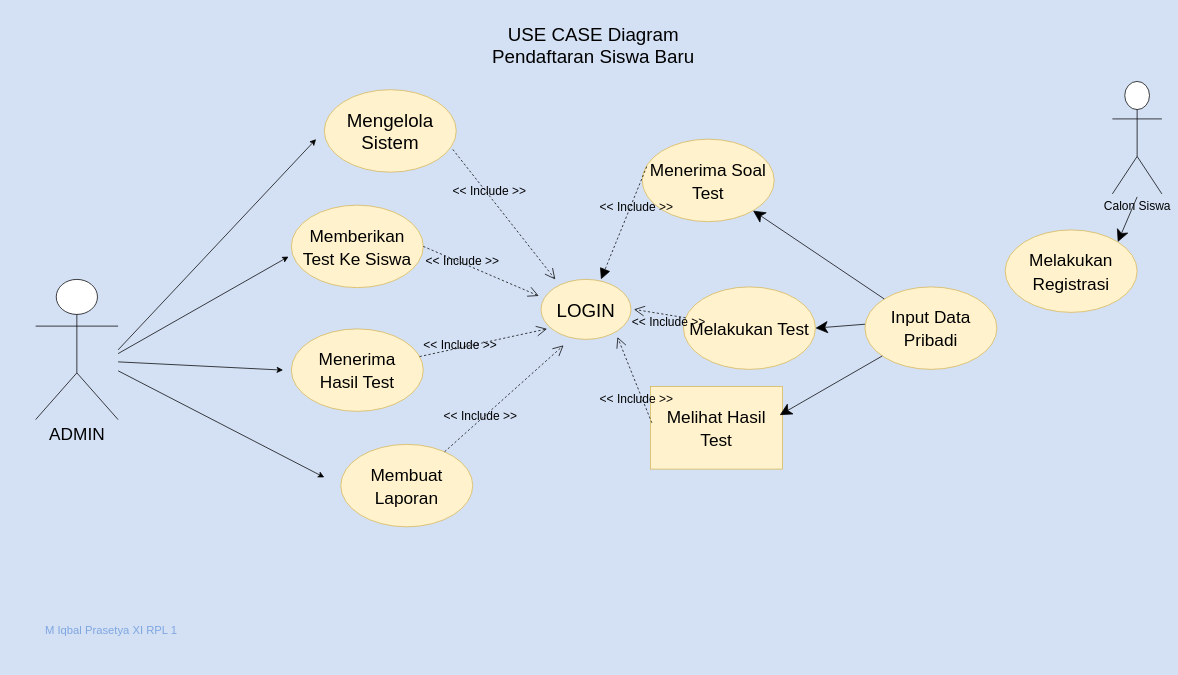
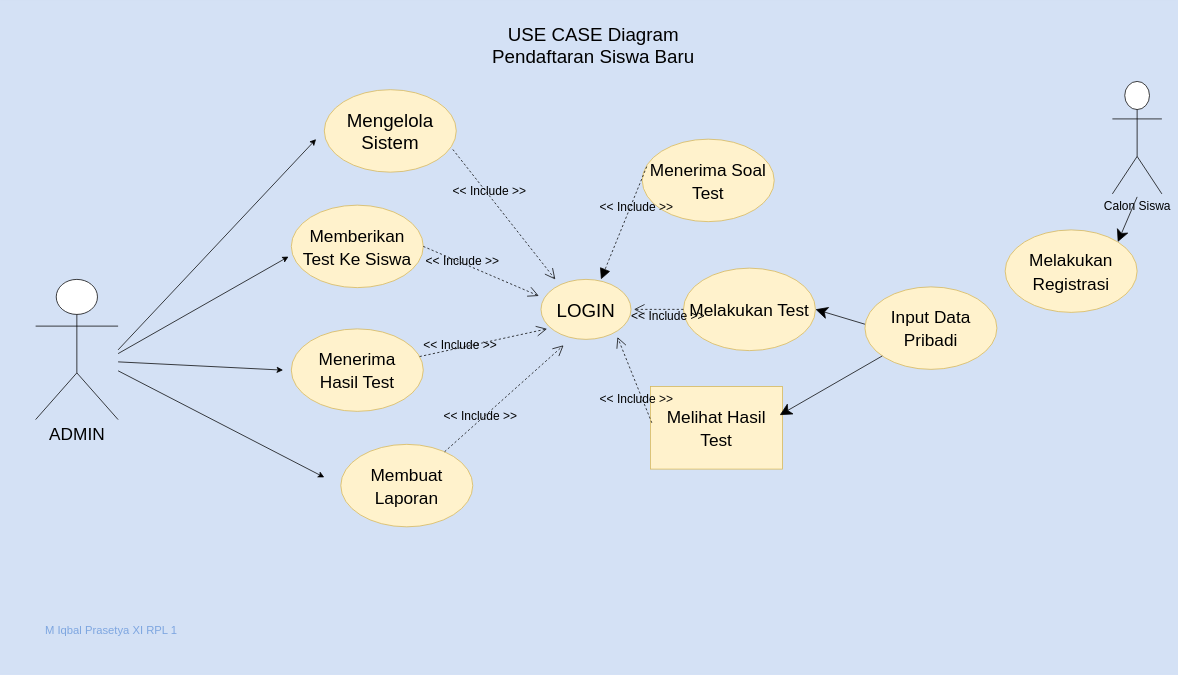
(823, 257) -> none
(750, 328) -> (750, 309)
